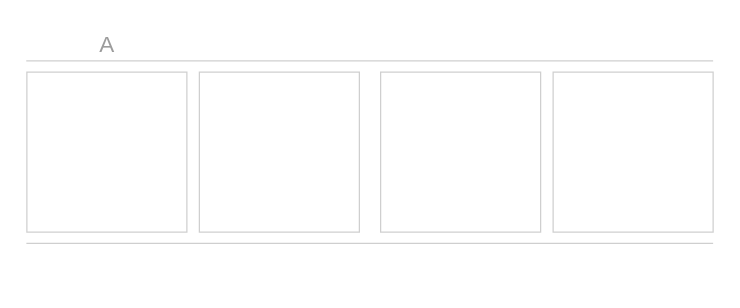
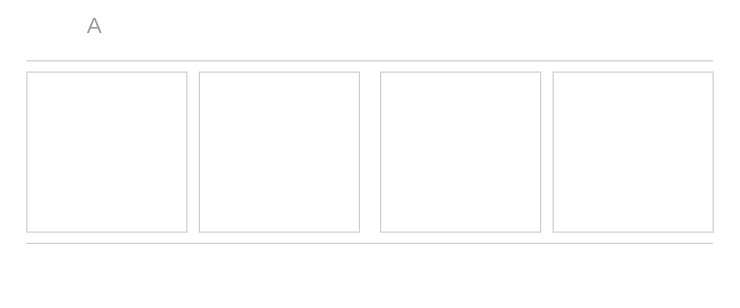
(107, 44) -> (94, 26)
